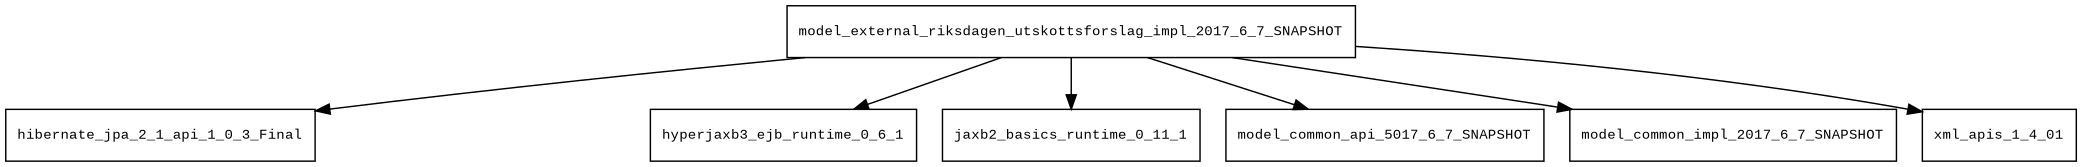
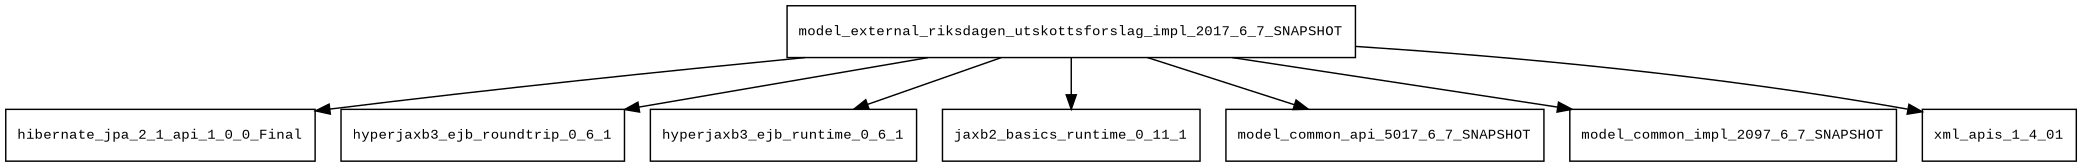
(160, 135) -> (160, 135)
none -> (483, 135)
(1733, 135) -> (1733, 135)
